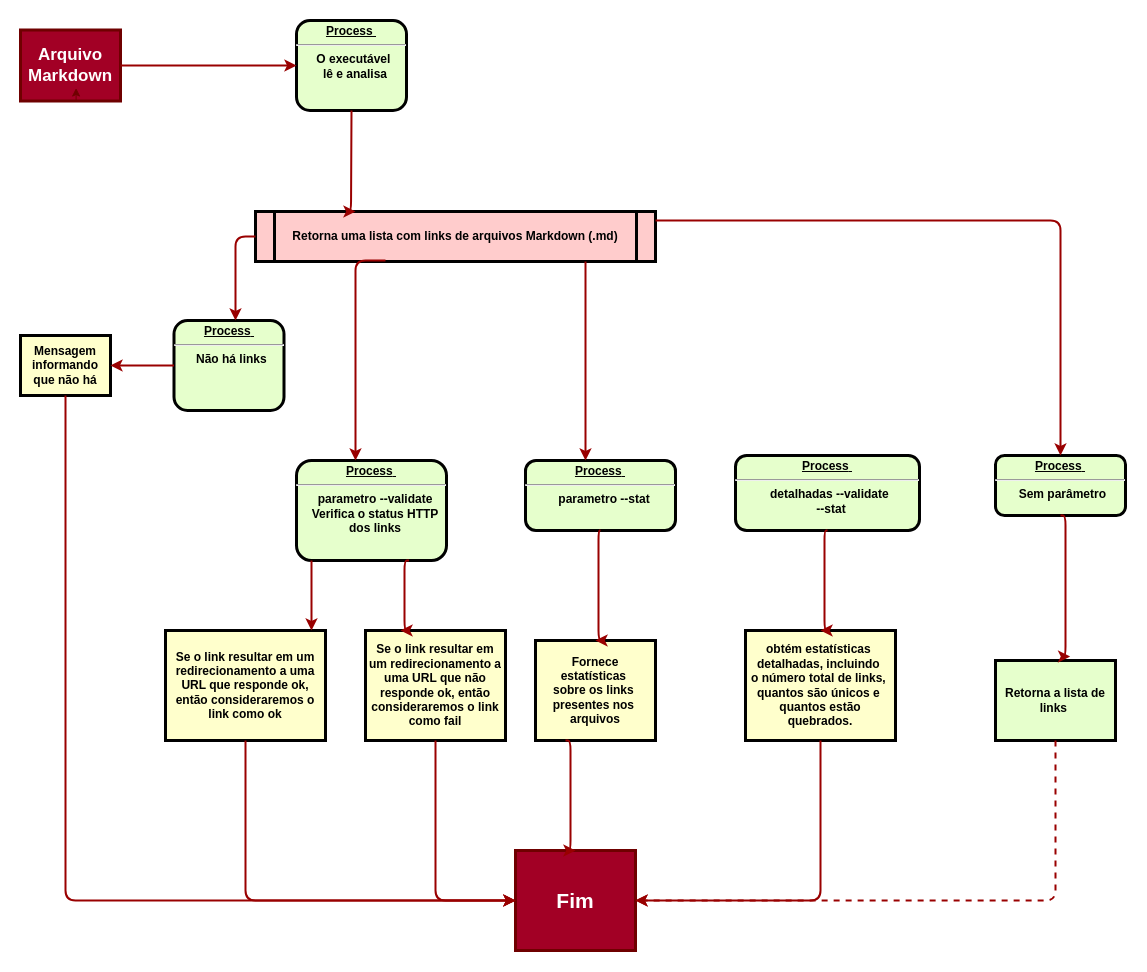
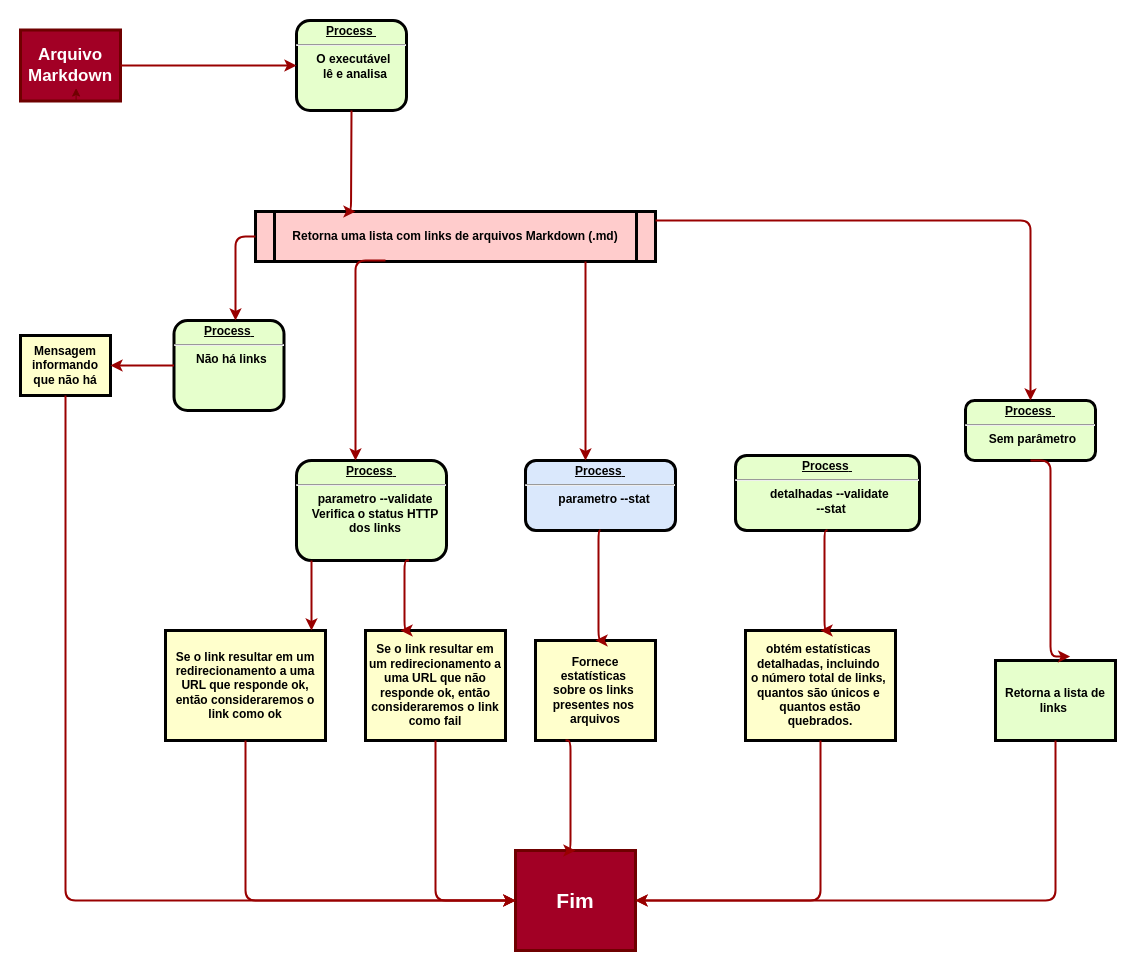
(1061, 486) -> (1031, 431)
(601, 496) -> (601, 496)
(1009, 901) -> (1009, 901)
